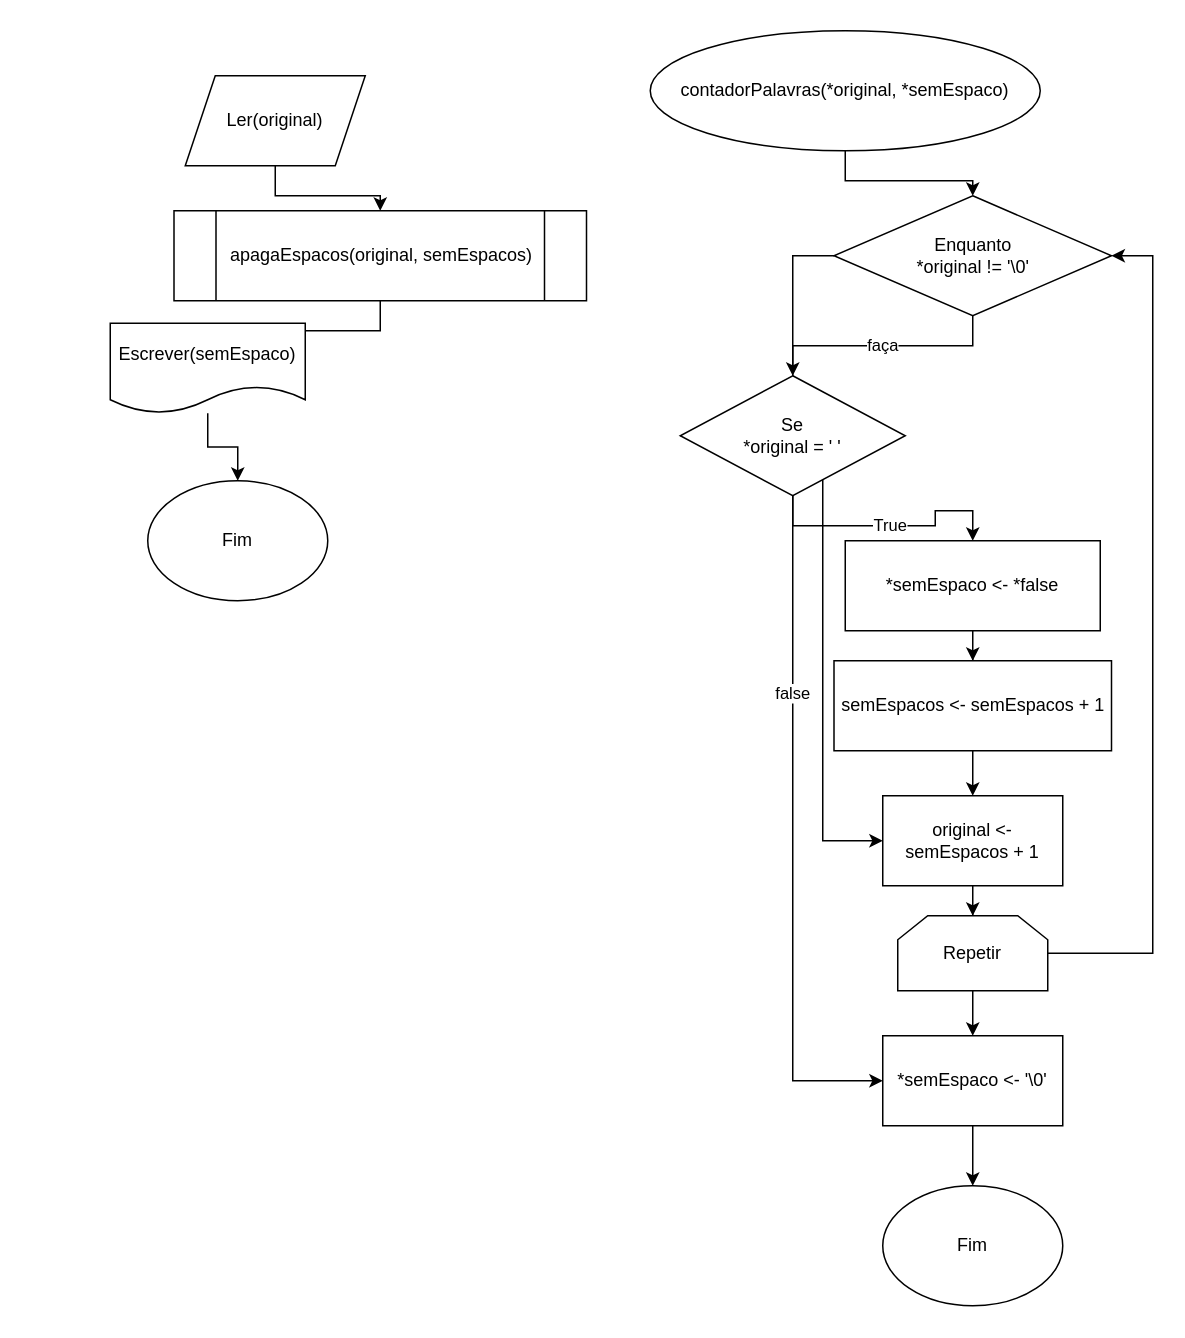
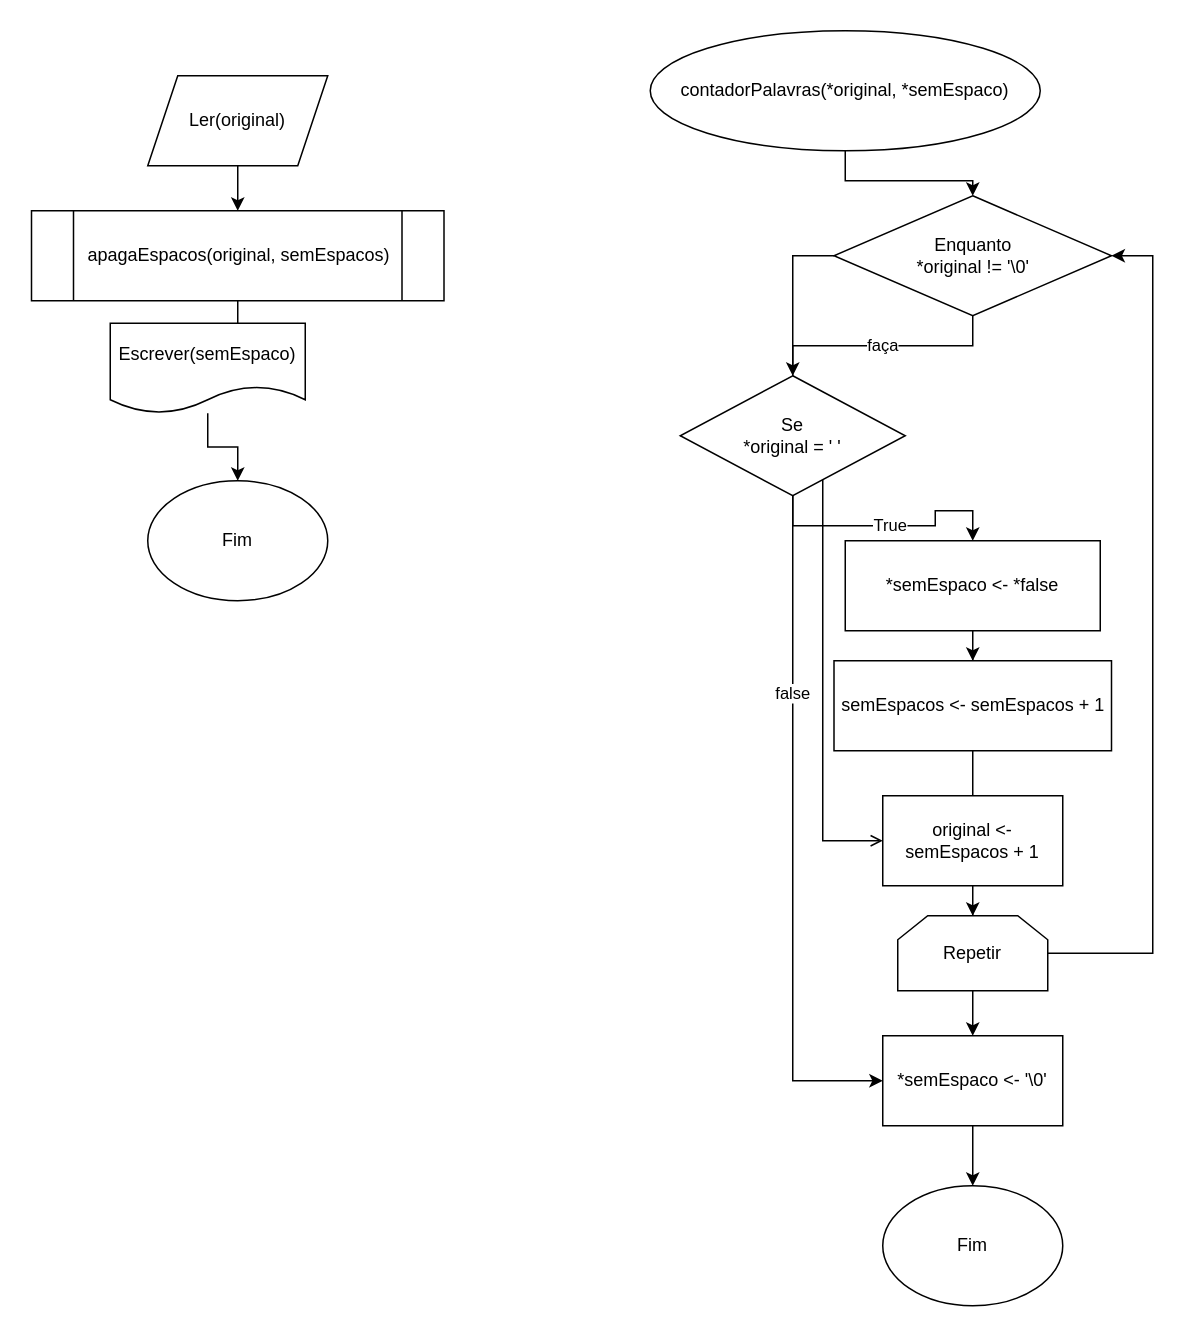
(275, 121) -> (238, 121)
(380, 256) -> (238, 256)
(973, 784) -> (973, 788)
(871, 841) -> (873, 841)
